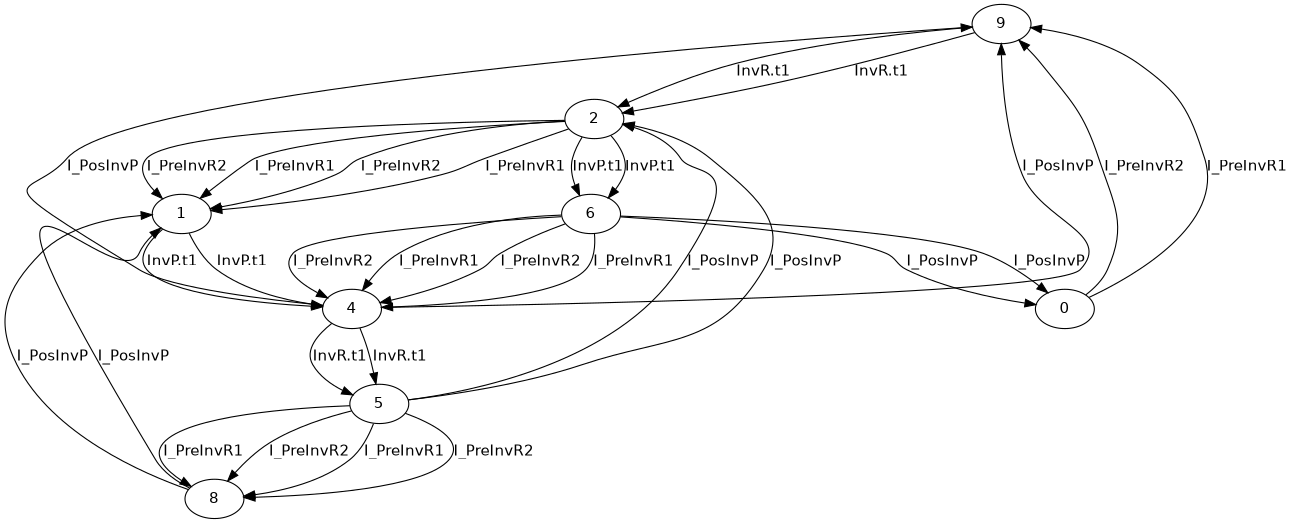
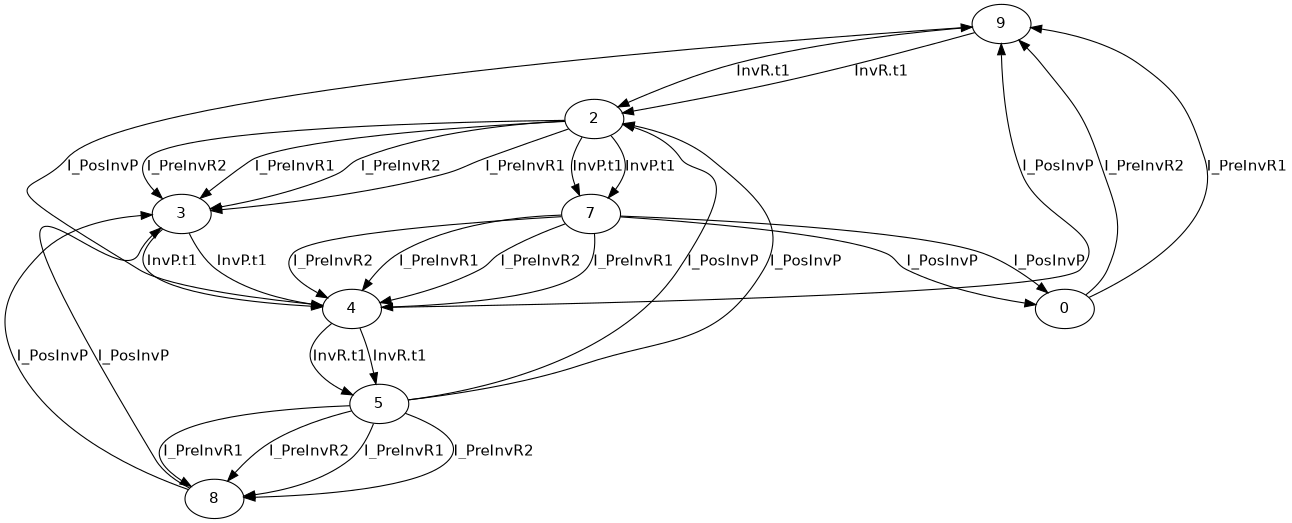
(182, 214) -> (182, 214)
(591, 214) -> (591, 214)
